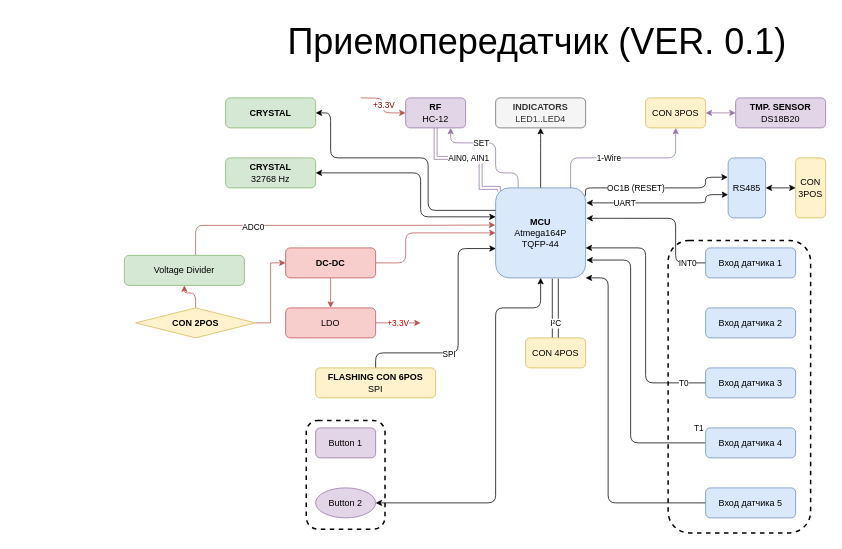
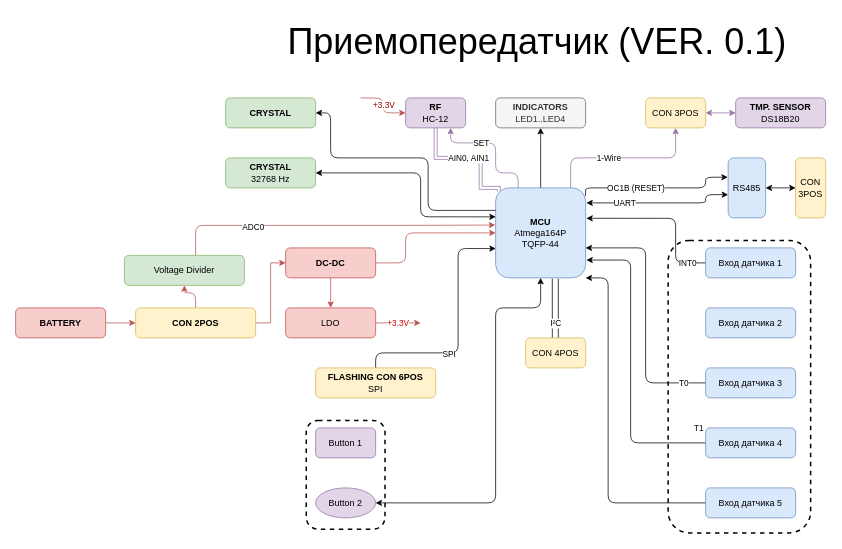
none -> (60, 323)
none -> (129, 323)
(195, 323) -> (195, 323)
